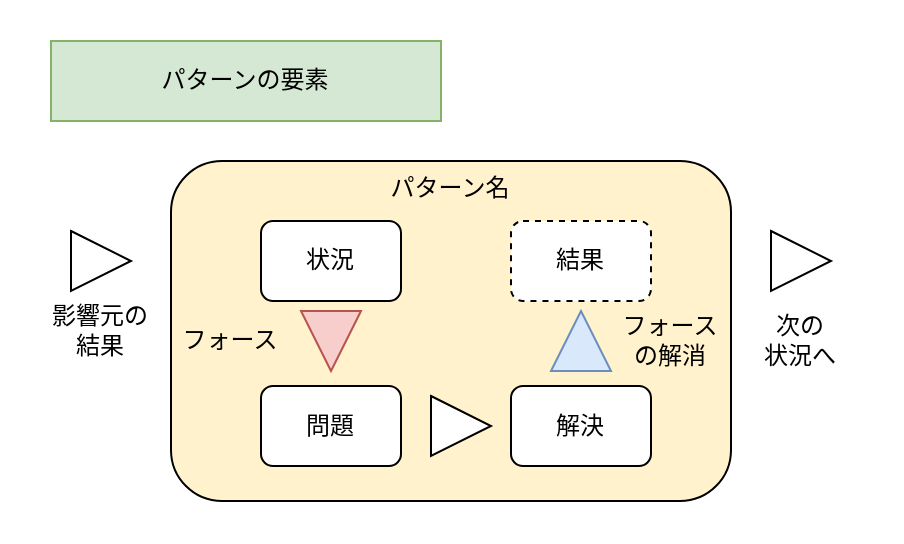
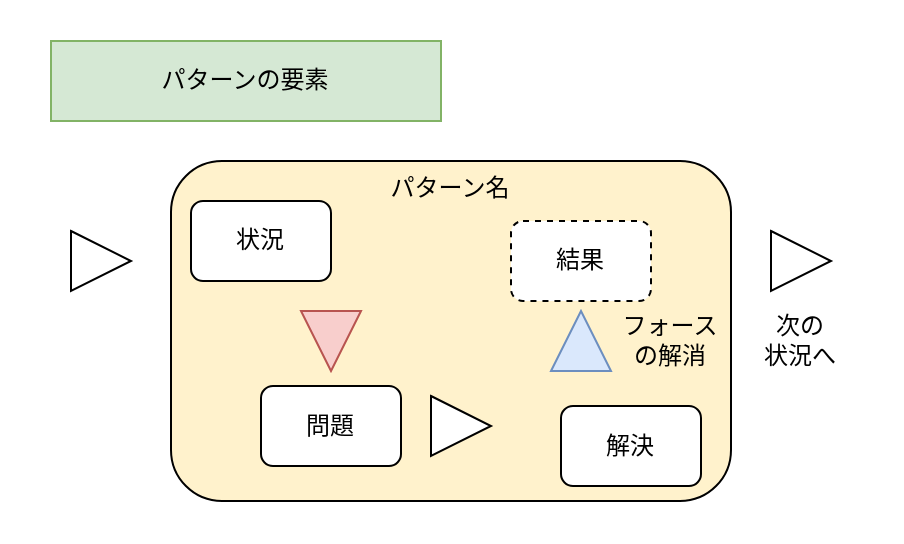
(331, 261) -> (261, 241)
(101, 331) -> none
(231, 341) -> none
(581, 426) -> (631, 446)
